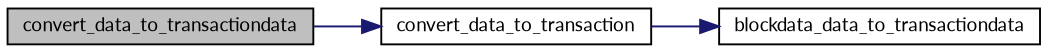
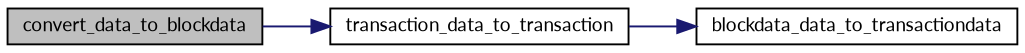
(160, 26) -> (135, 26)
(516, 26) -> (479, 26)
